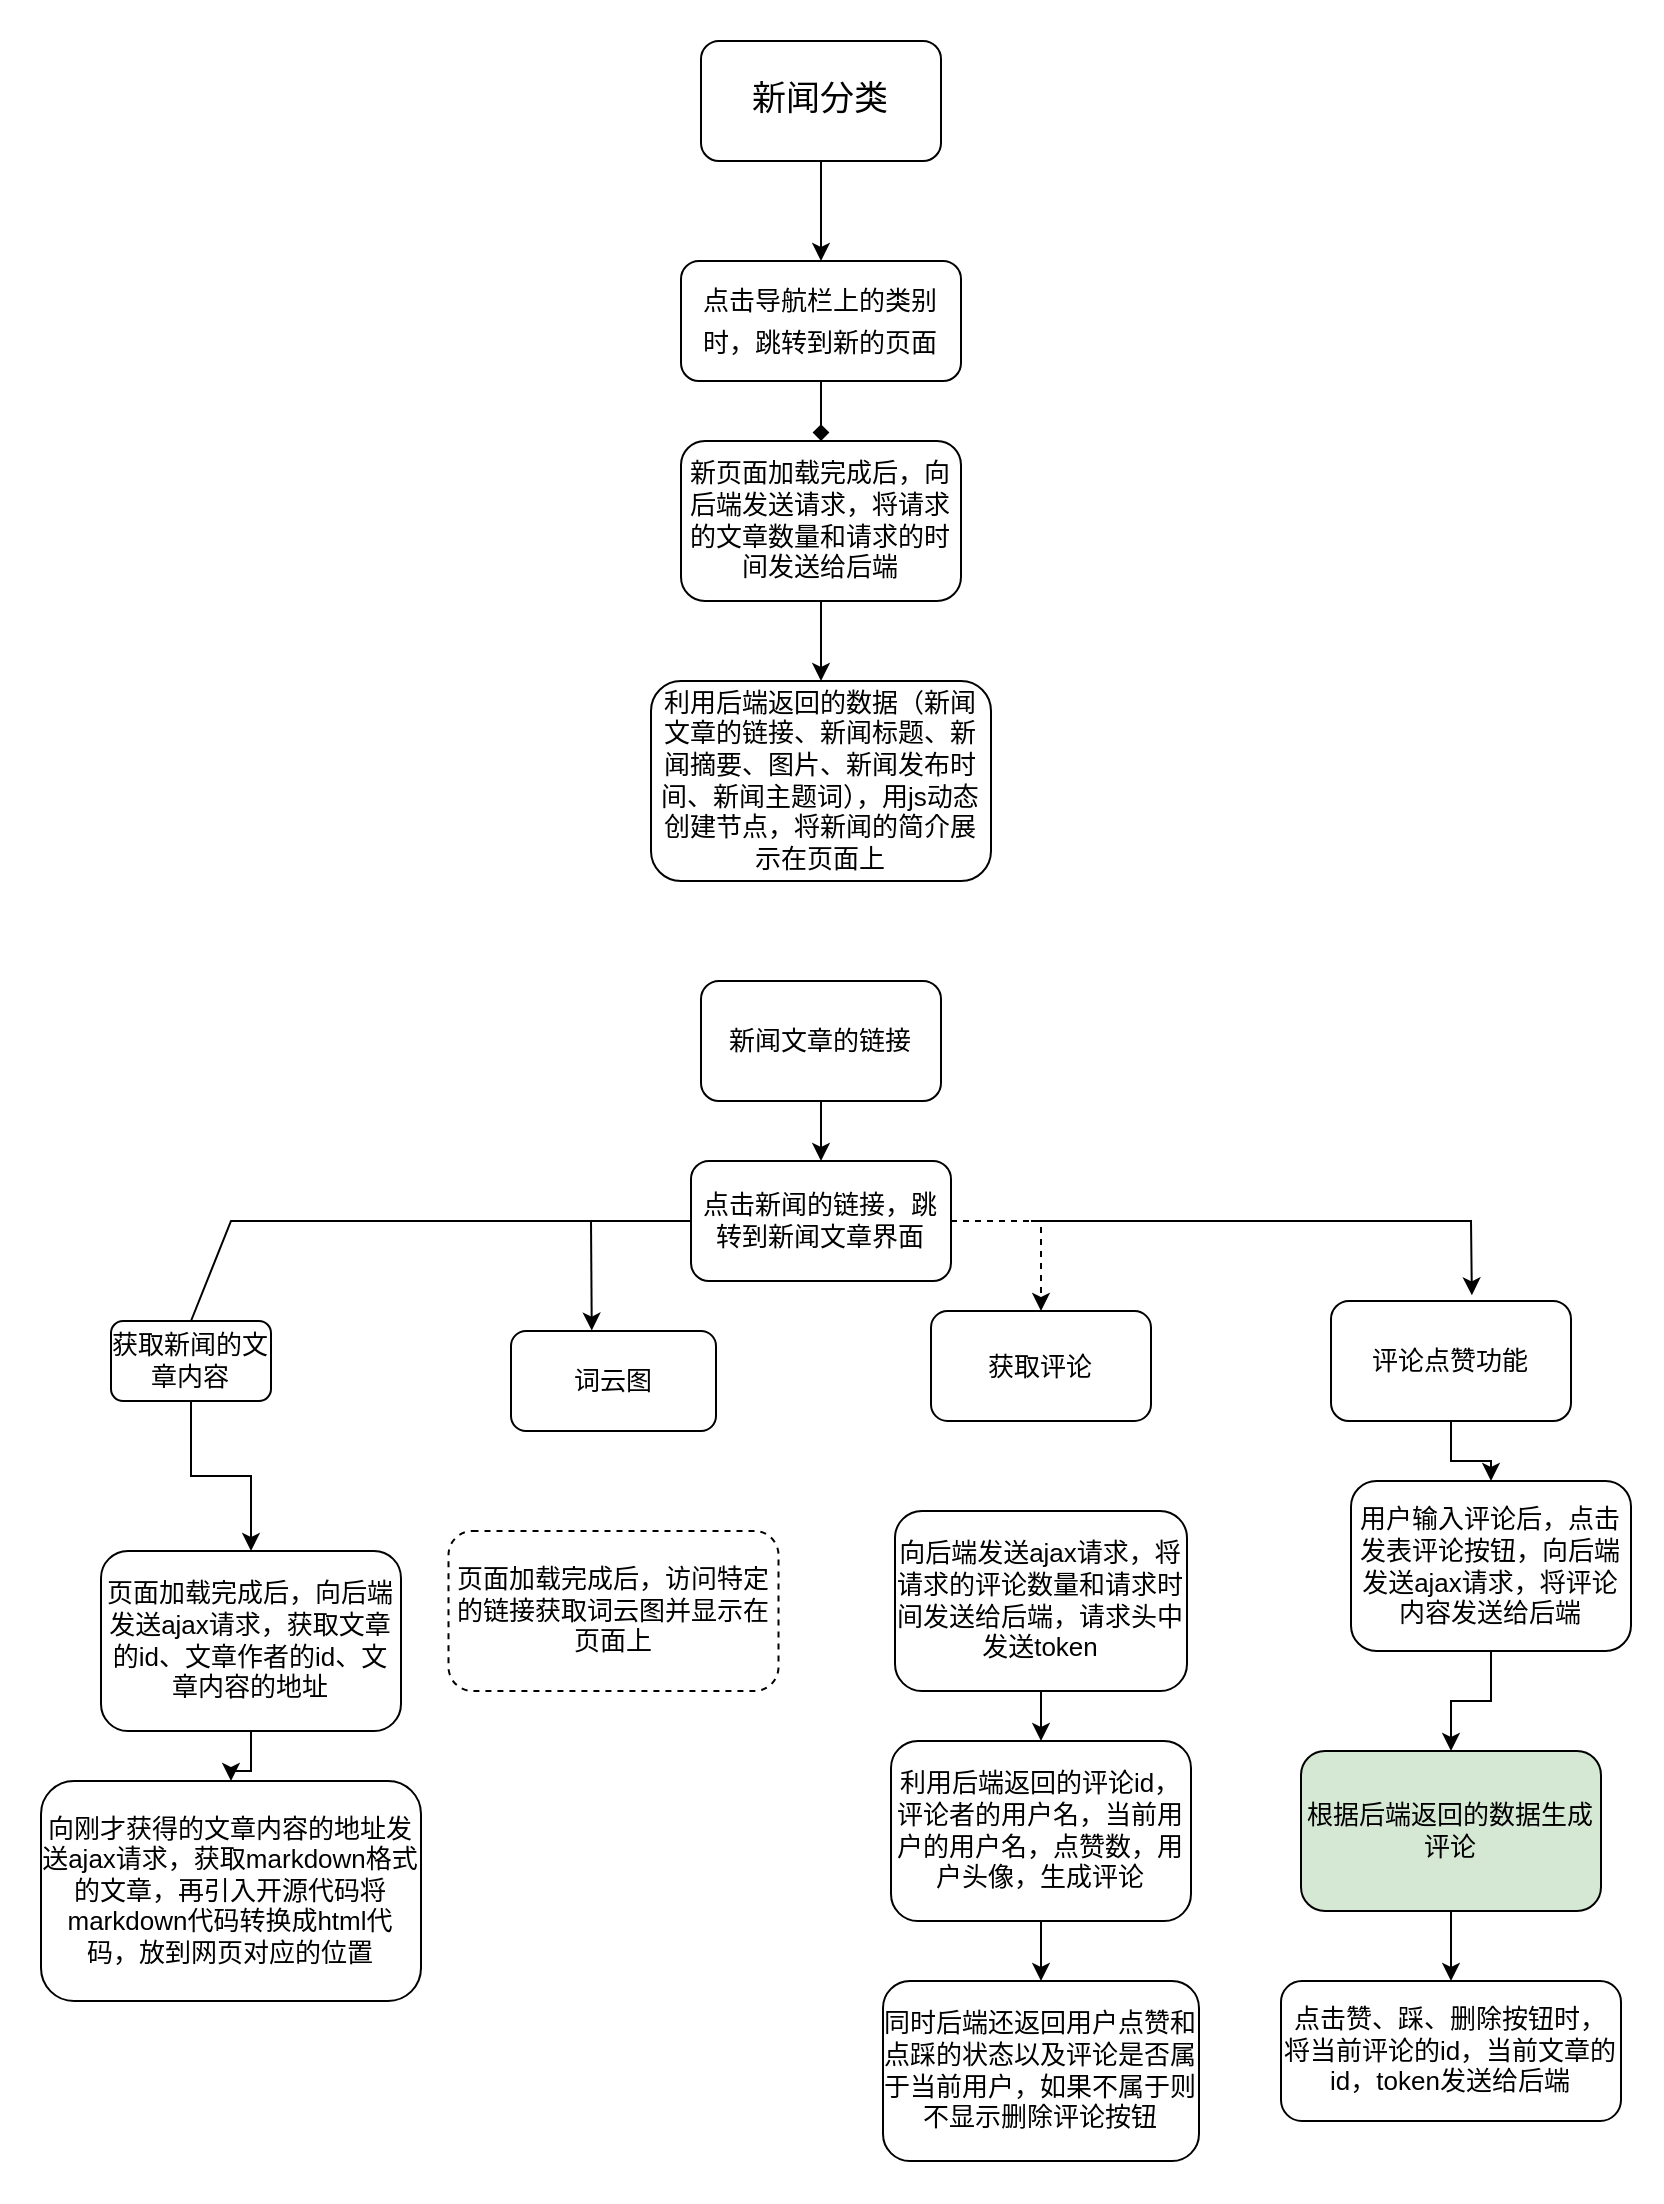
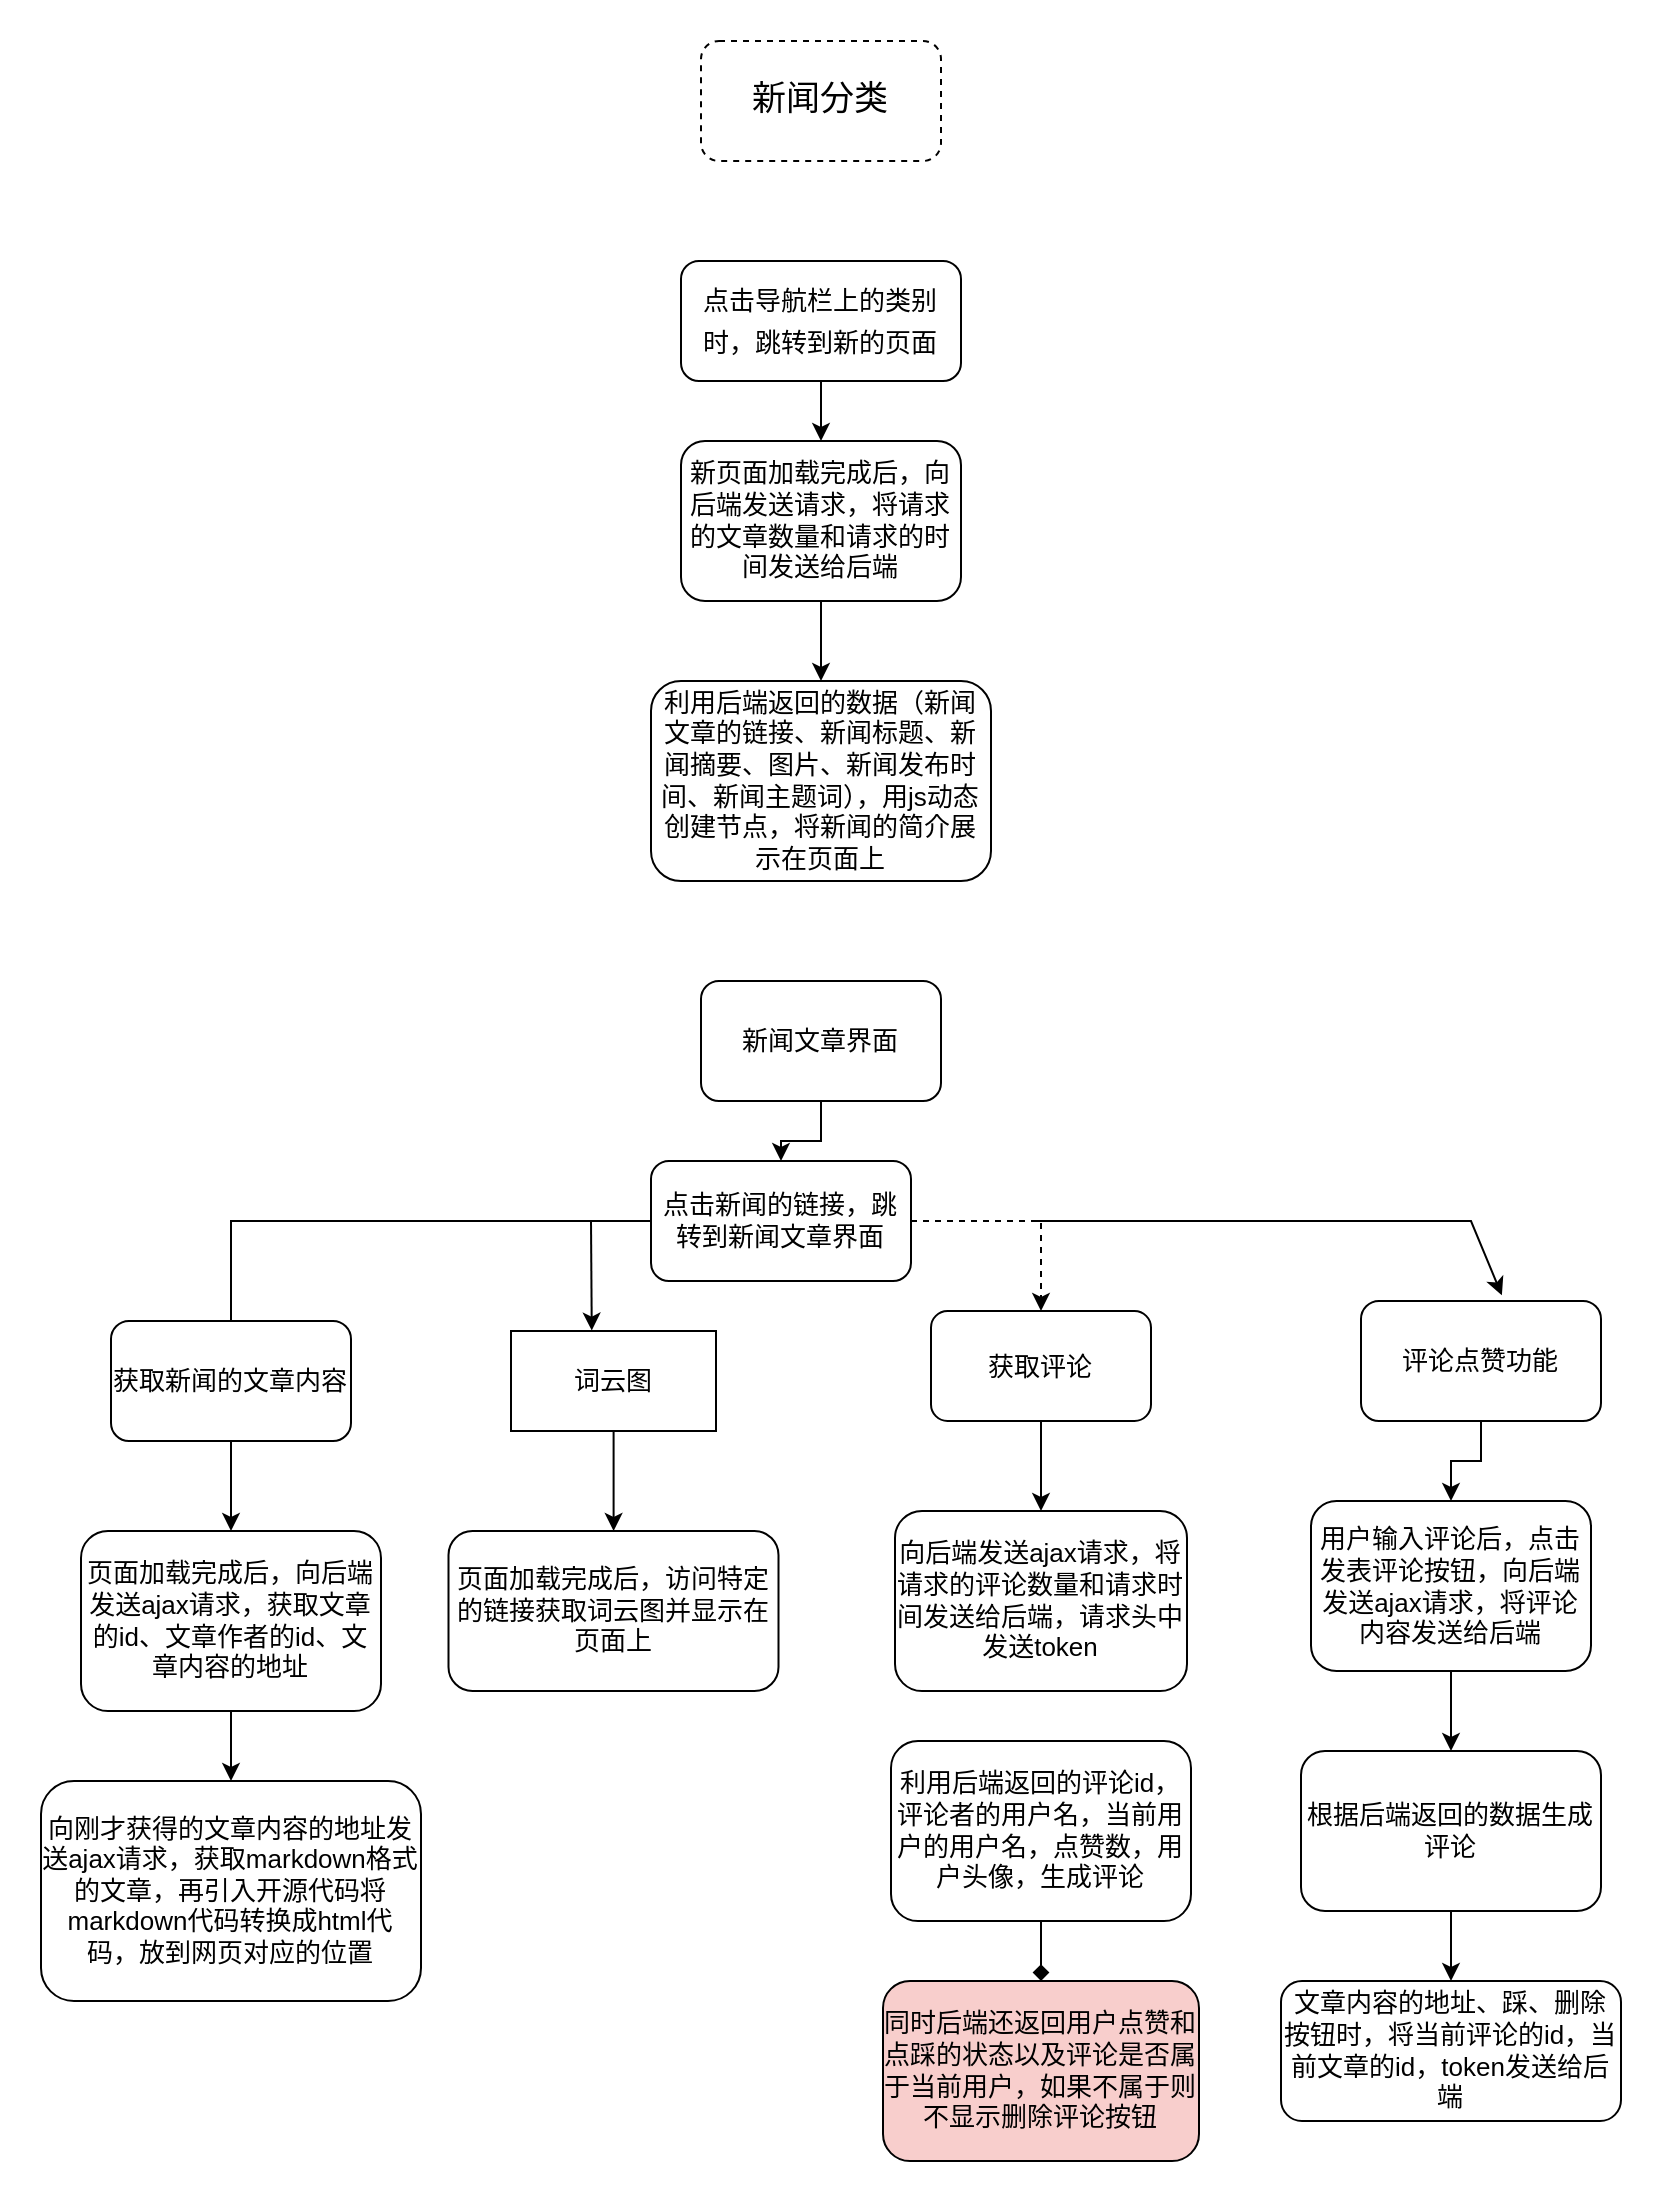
(821, 101) -> (821, 101)
(821, 204) -> none
(821, 425) -> (821, 426)
(821, 1041) -> (821, 1041)
(821, 1221) -> (781, 1221)
(191, 1361) -> (231, 1381)
(1451, 1361) -> (1481, 1361)
(614, 1381) -> (614, 1381)
none -> (1041, 1459)
none -> (614, 1474)
(1491, 1566) -> (1451, 1586)
(614, 1611) -> (614, 1611)
(251, 1641) -> (231, 1621)
(1041, 1723) -> none
(1451, 1831) -> (1451, 1831)
(1041, 1966) -> (1041, 1965)
(1451, 2051) -> (1451, 2051)
(1041, 2071) -> (1041, 2071)
